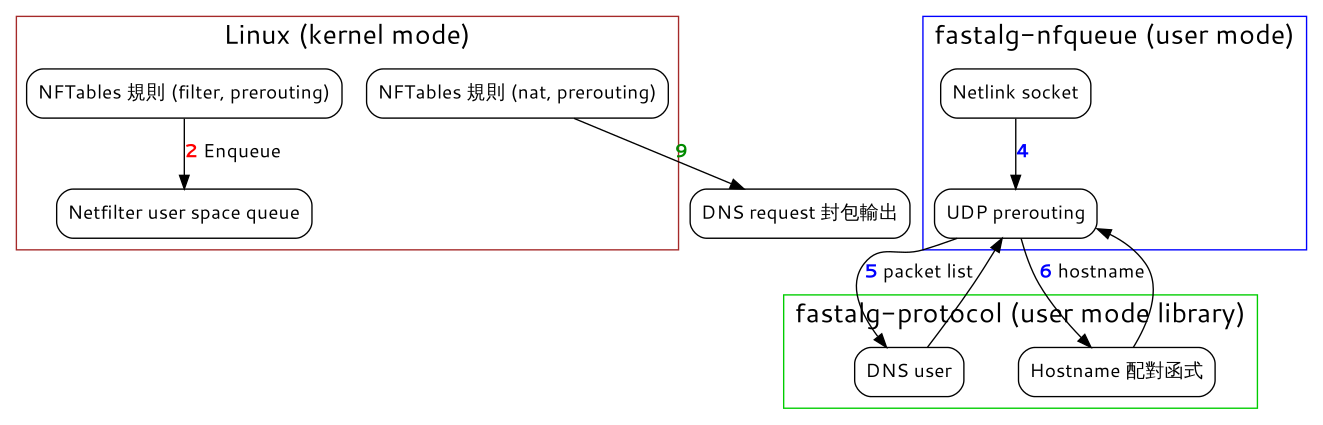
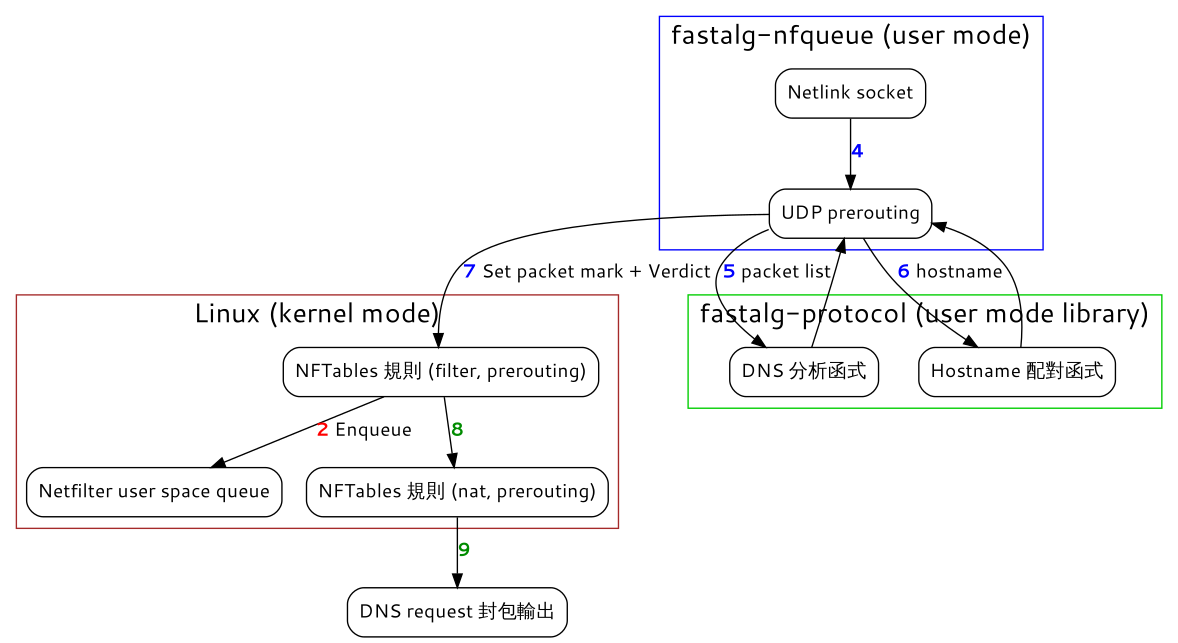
none -> (575, 227)
(909, 372) -> (804, 372)
none -> (448, 425)
